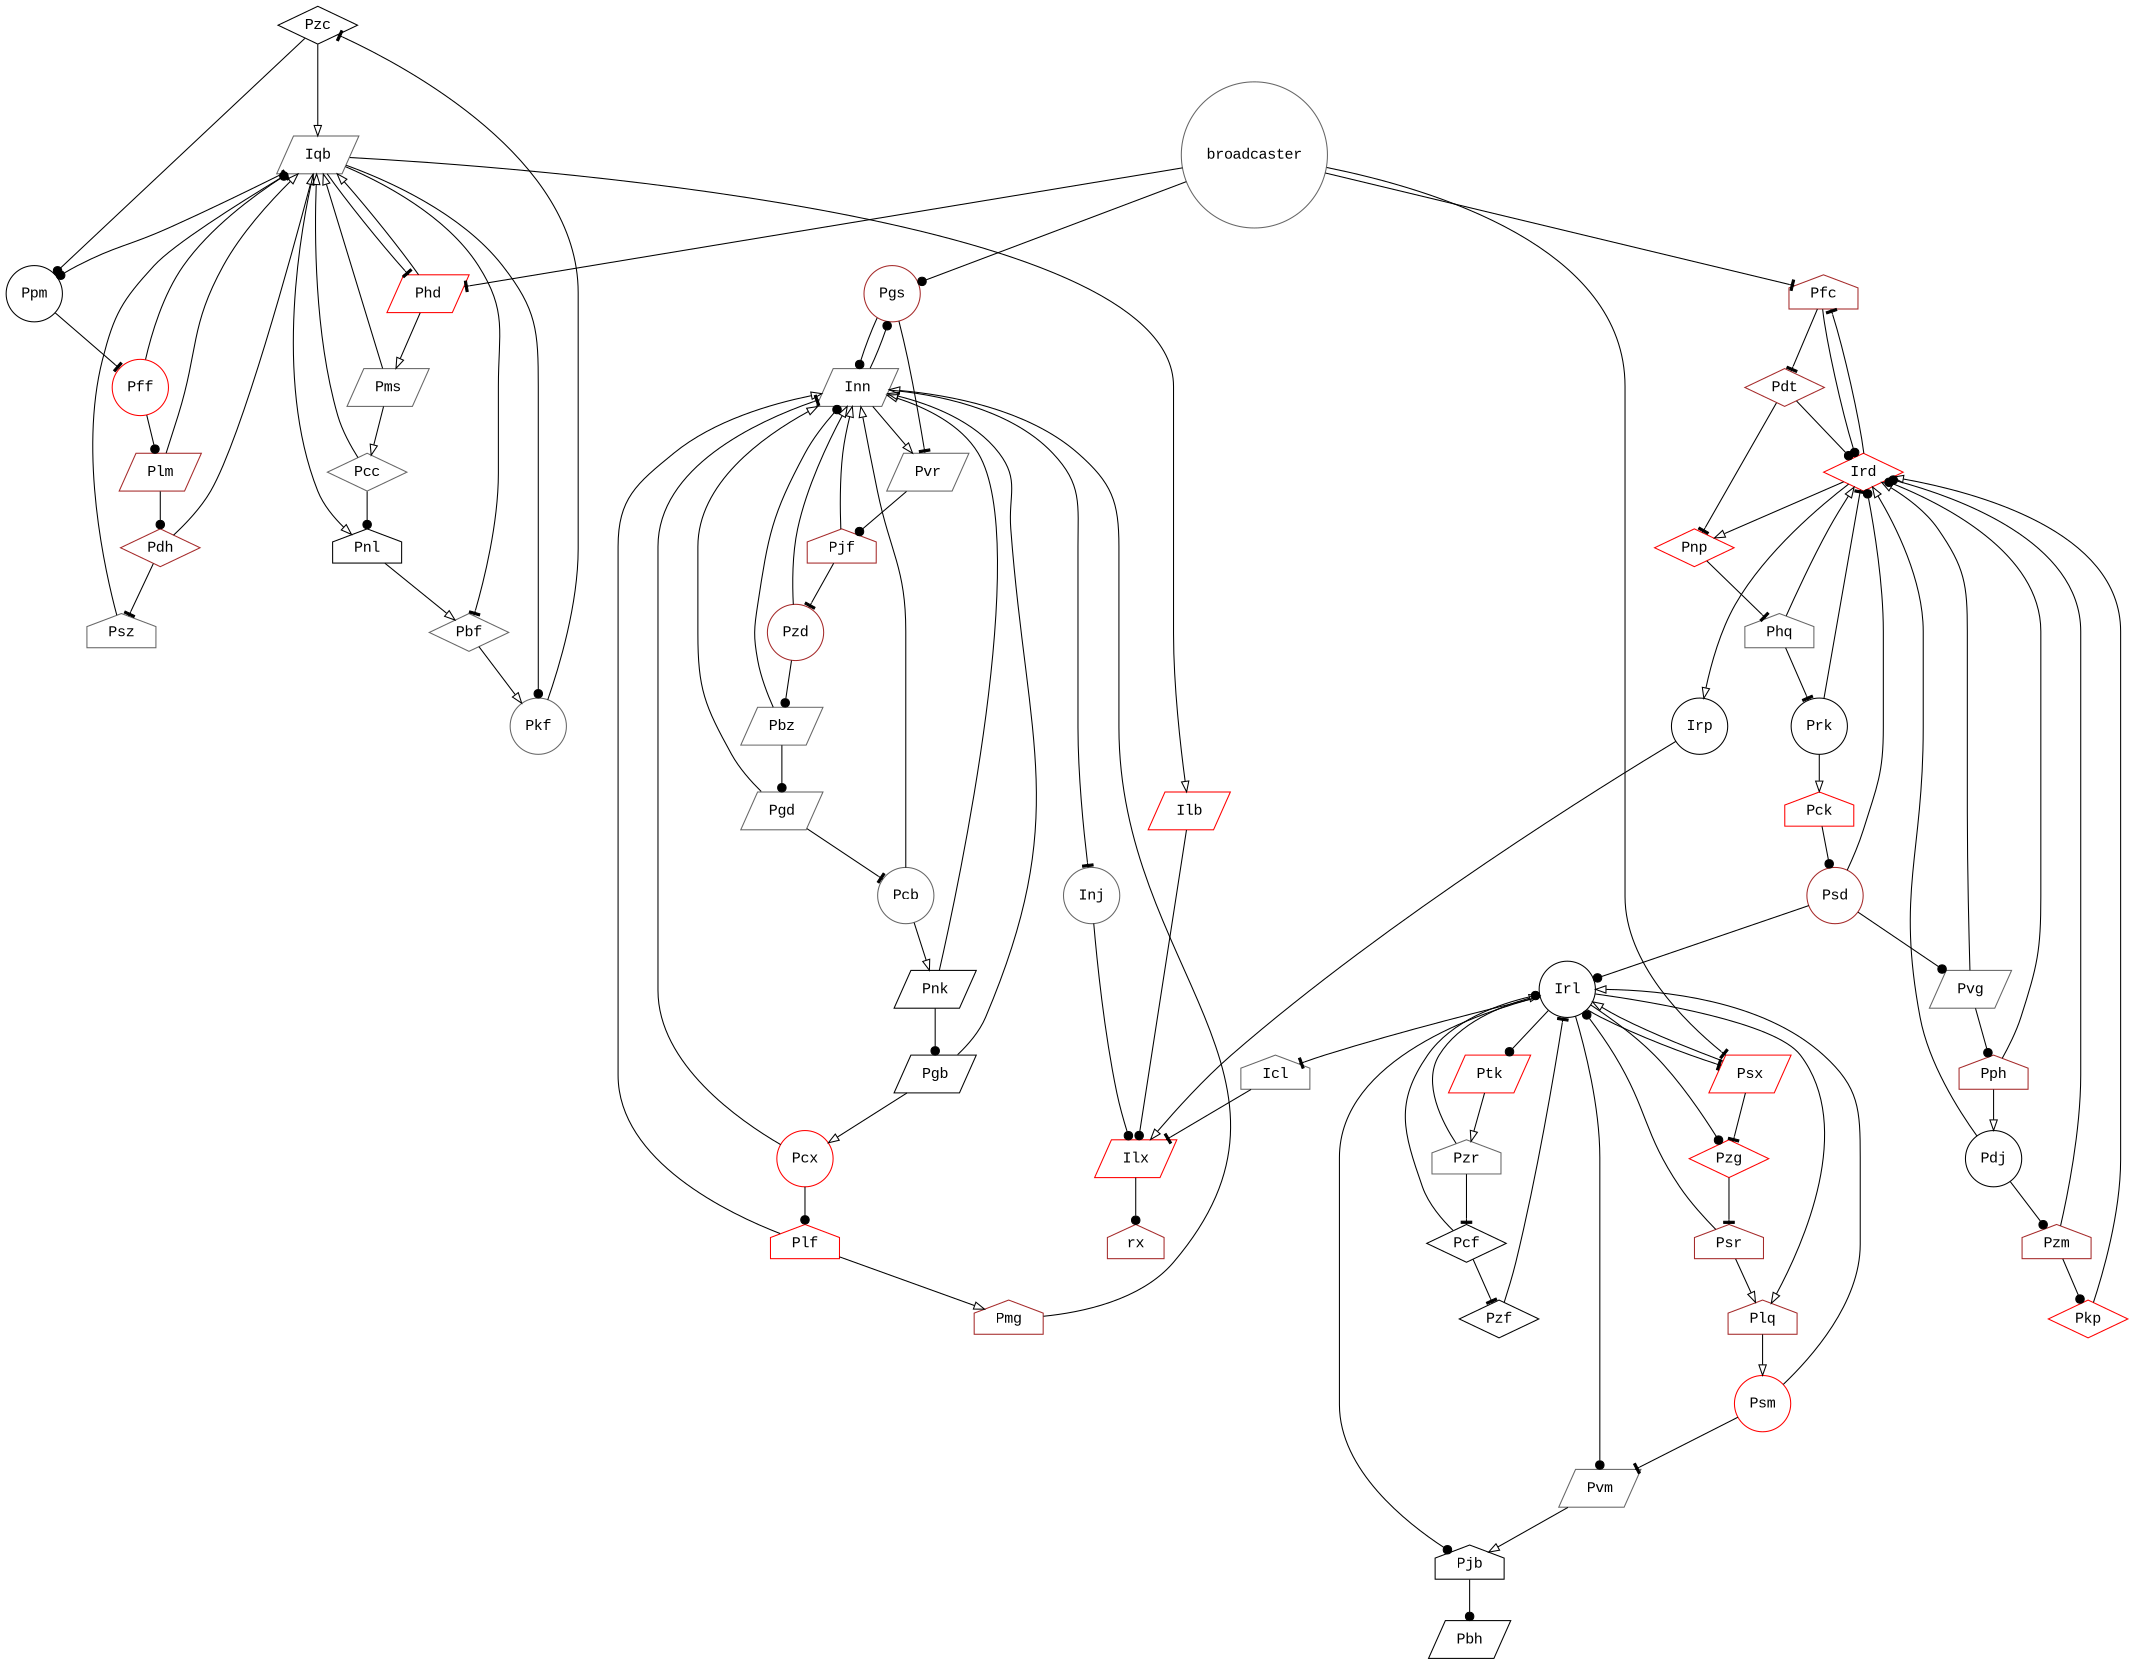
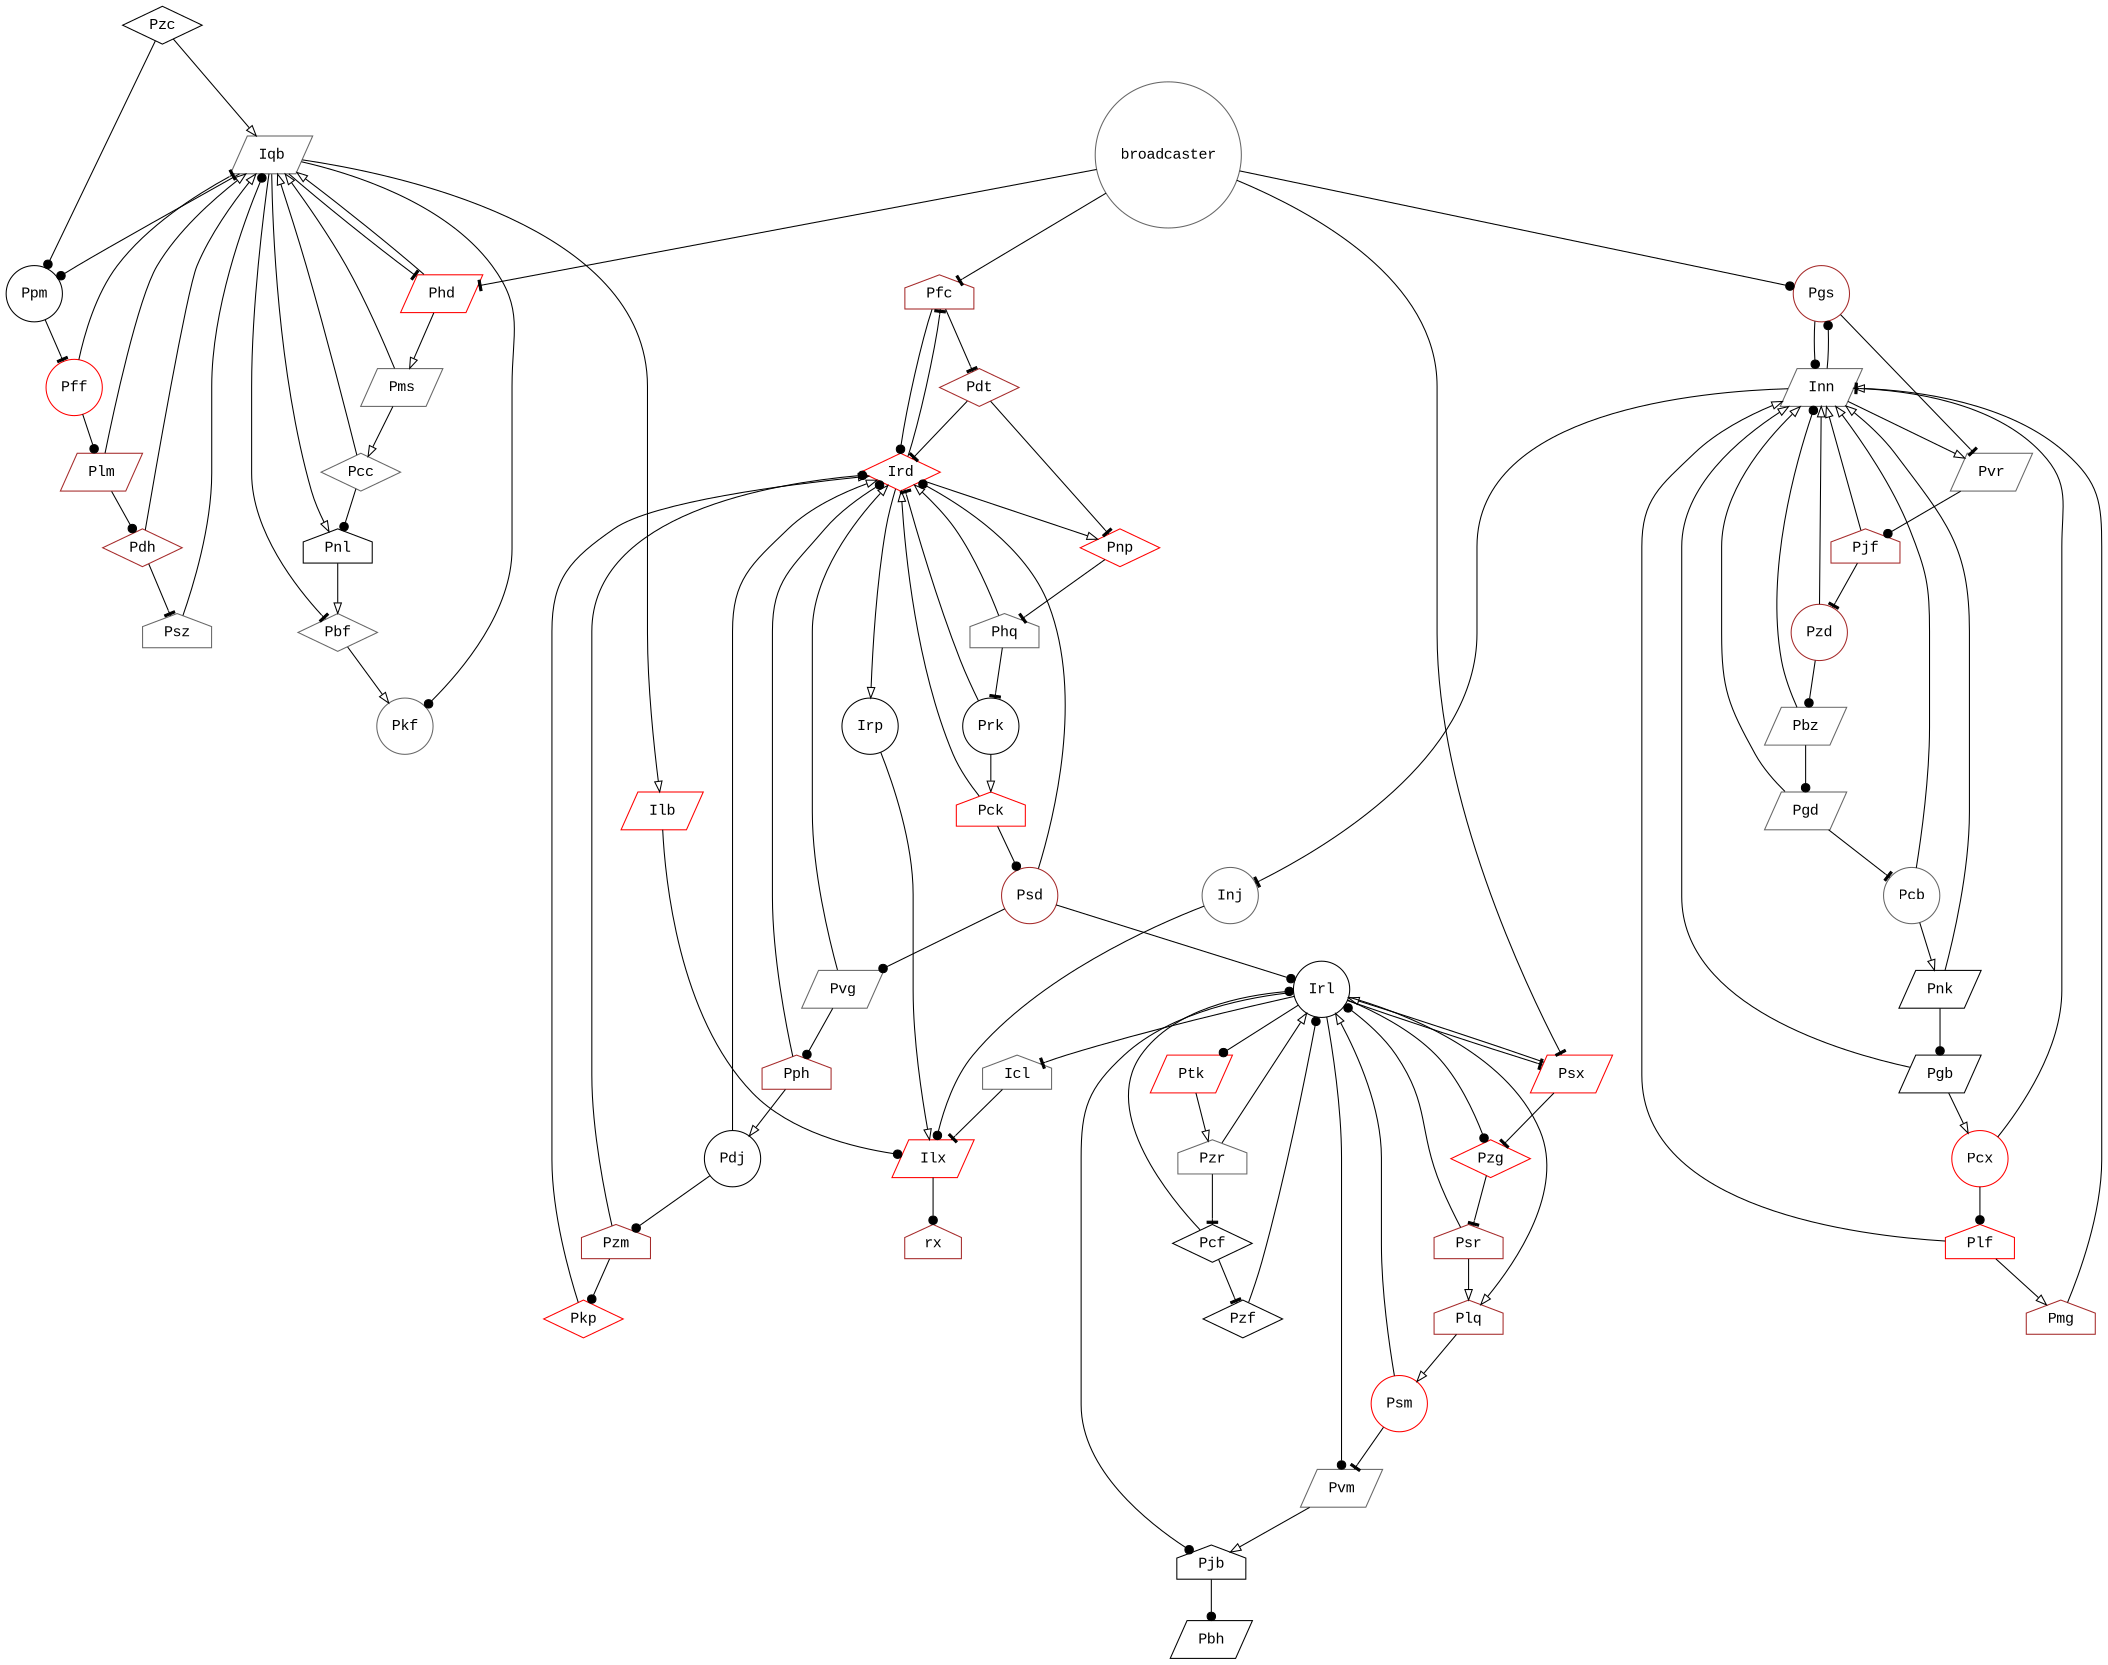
(578, 316) -> none
(1821, 427) -> (942, 428)
none -> (923, 654)
(1537, 1163) -> (1286, 1165)
